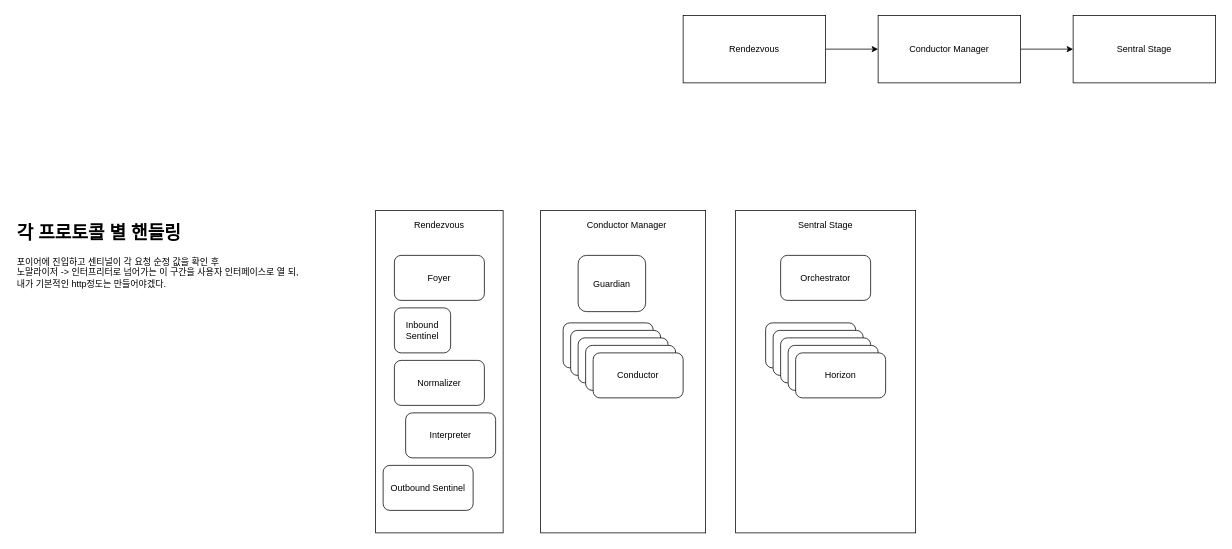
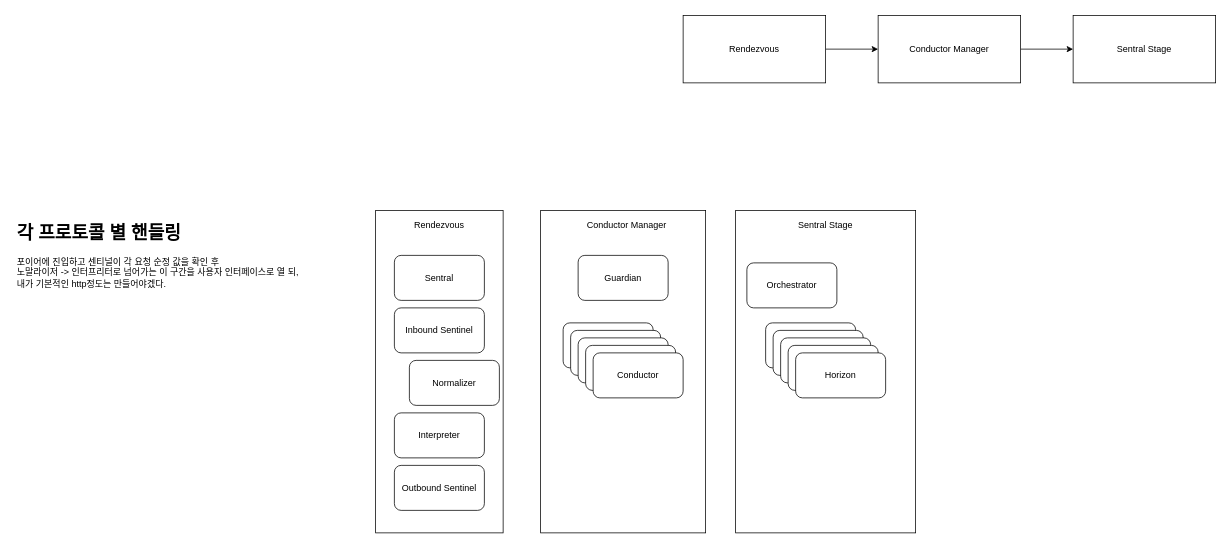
(439, 278) -> (439, 278)
(825, 278) -> (792, 285)
(612, 284) -> (623, 278)
(422, 330) -> (439, 330)
(439, 383) -> (454, 383)
(450, 435) -> (439, 435)
(428, 488) -> (439, 488)
